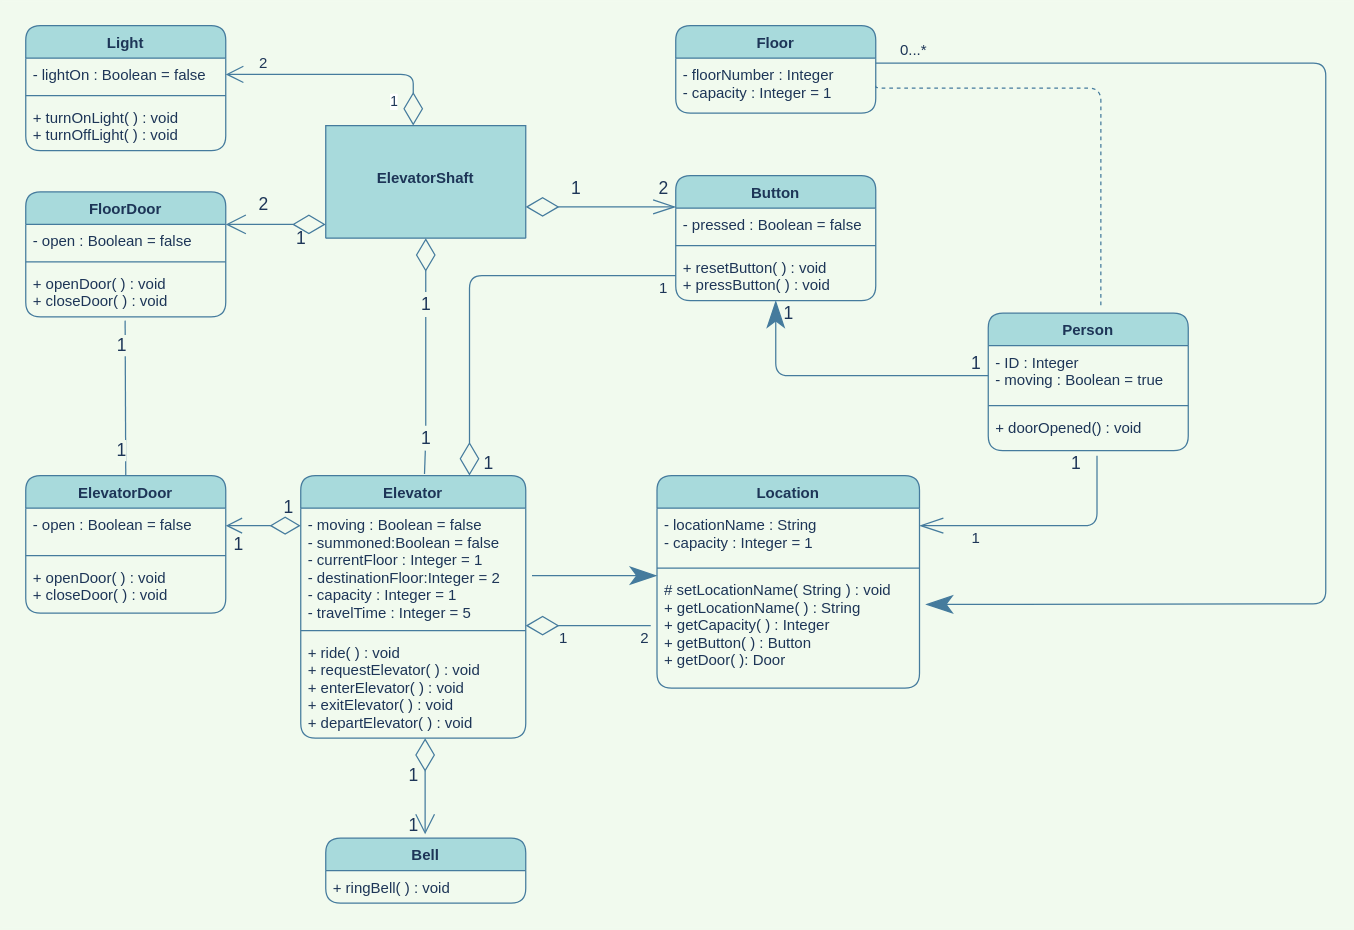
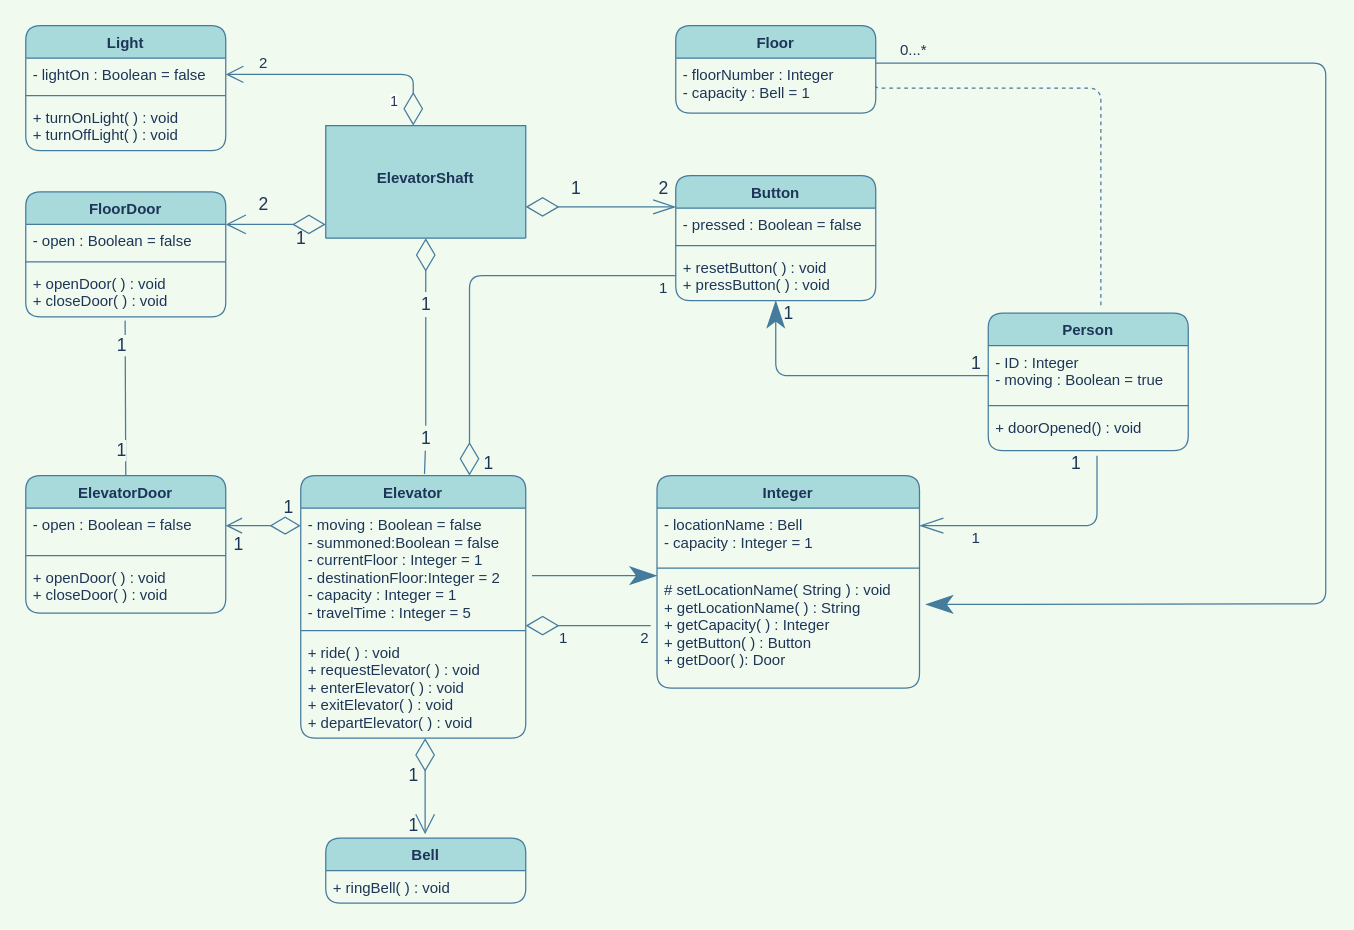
(769, 75) -> (769, 75)
(788, 493) -> (788, 493)
(747, 525) -> (736, 525)
